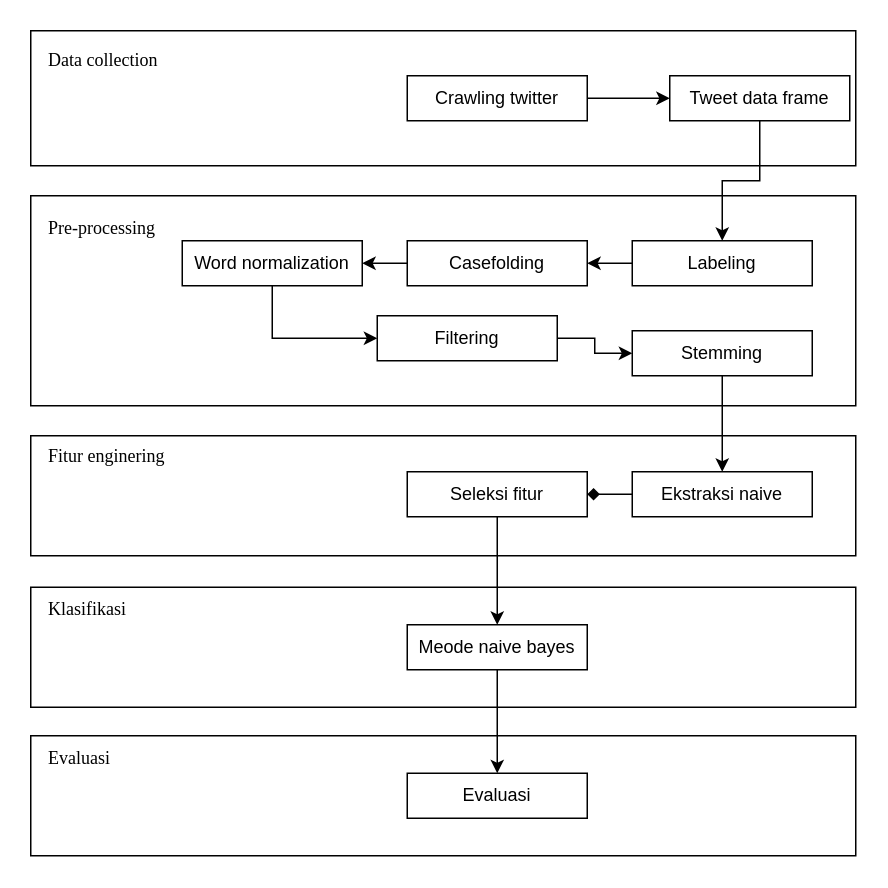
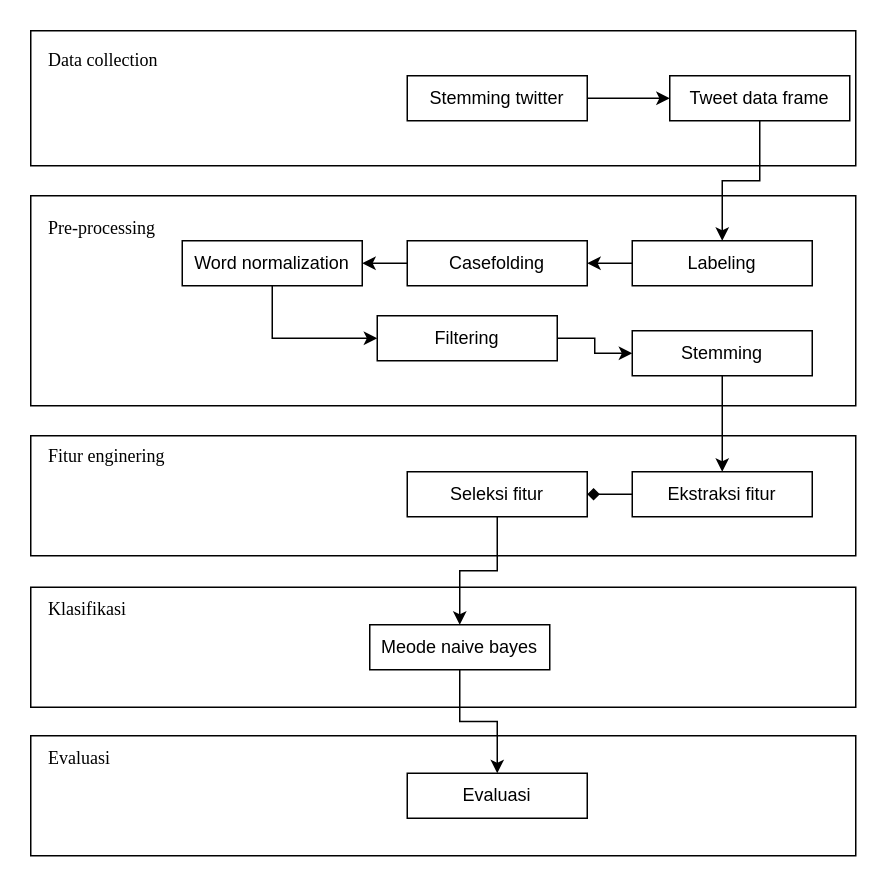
(497, 98) -> (497, 98)
(722, 494) -> (722, 494)
(497, 647) -> (460, 647)
